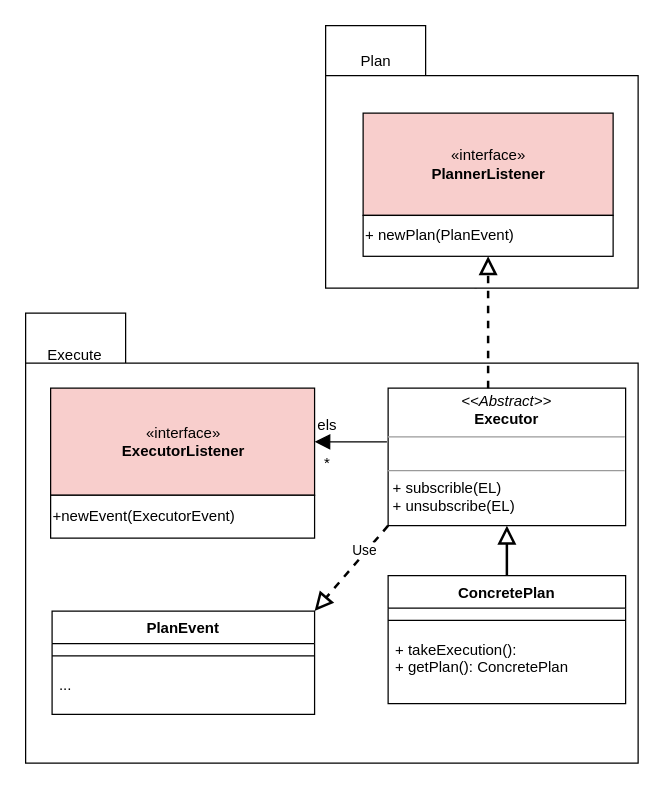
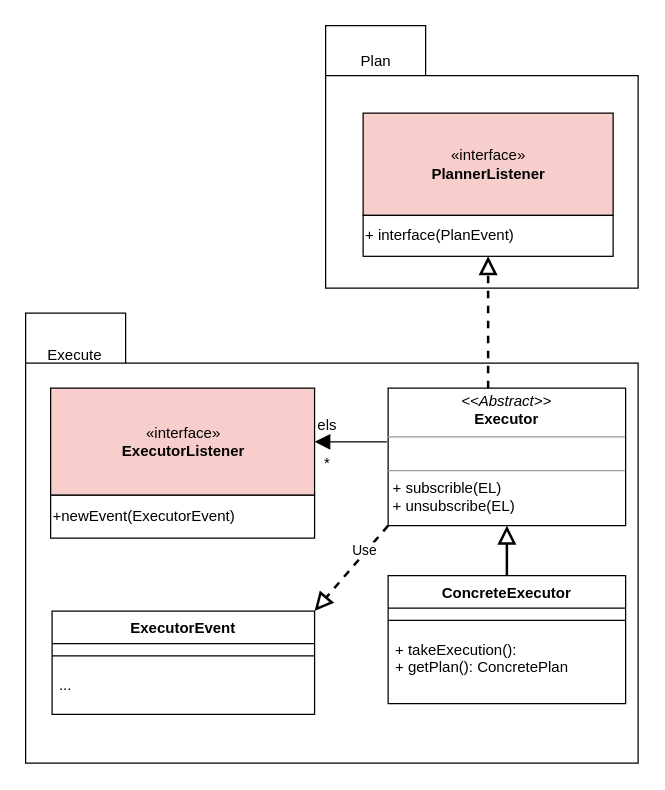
(444, 236) -> (452, 236)
(506, 593) -> (506, 593)
(183, 628) -> (183, 628)
